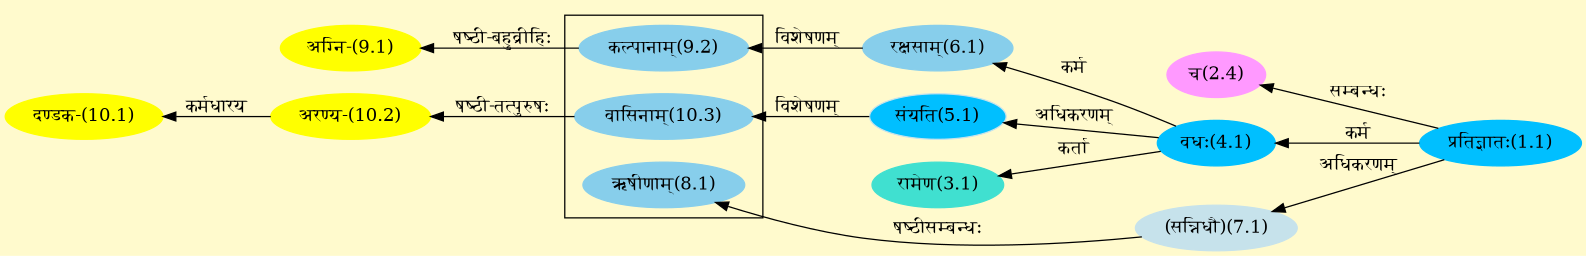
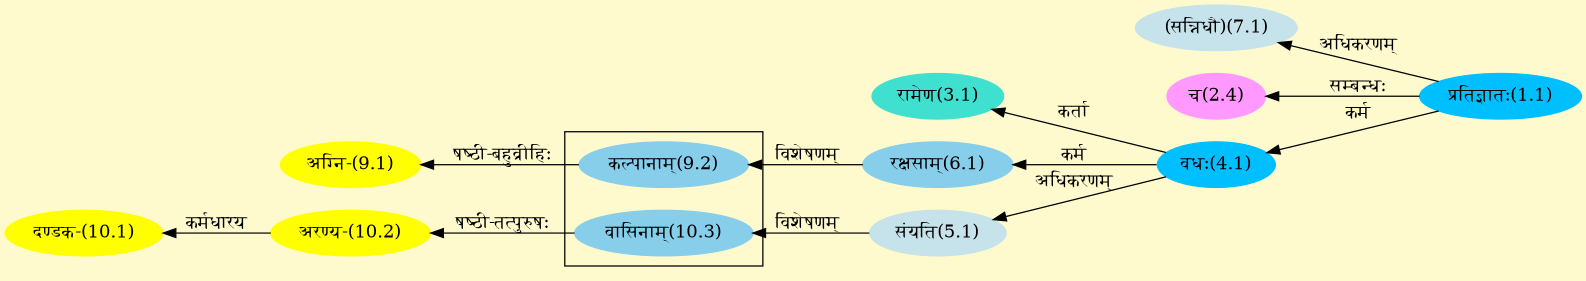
(938, 117) -> (938, 233)
(664, 185) -> none
